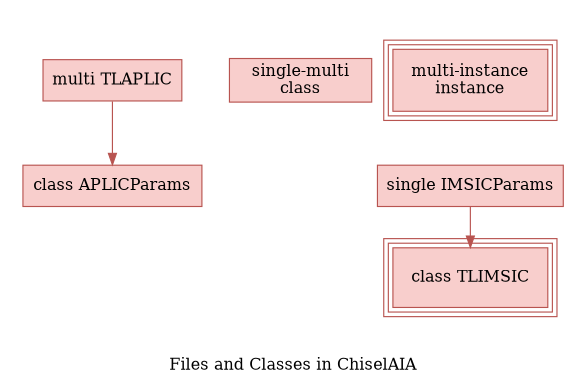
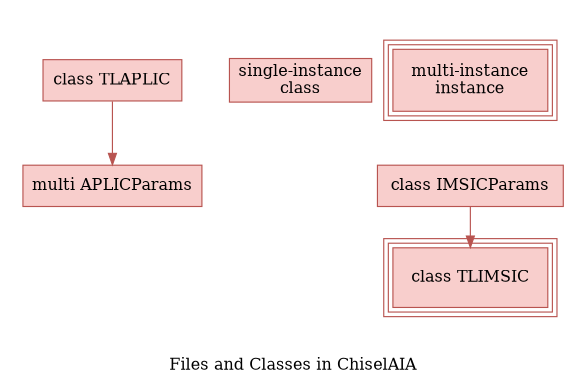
(112, 80) -> (112, 80)
(301, 80) -> (301, 80)
(112, 186) -> (112, 186)
(470, 186) -> (470, 186)
